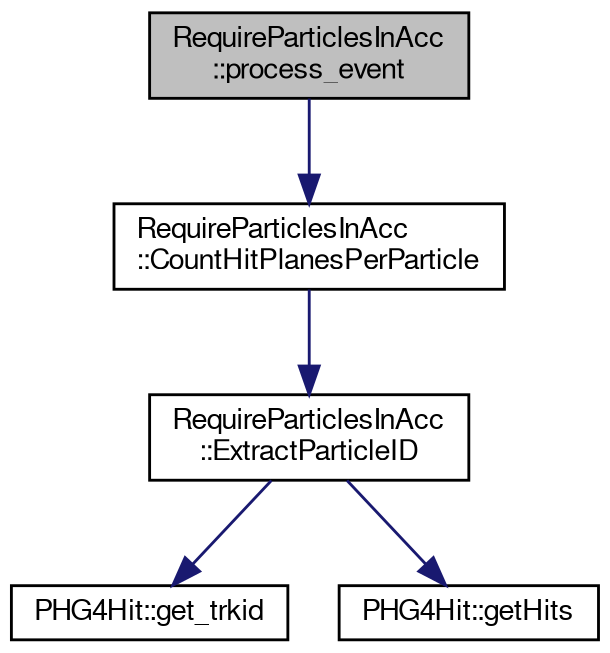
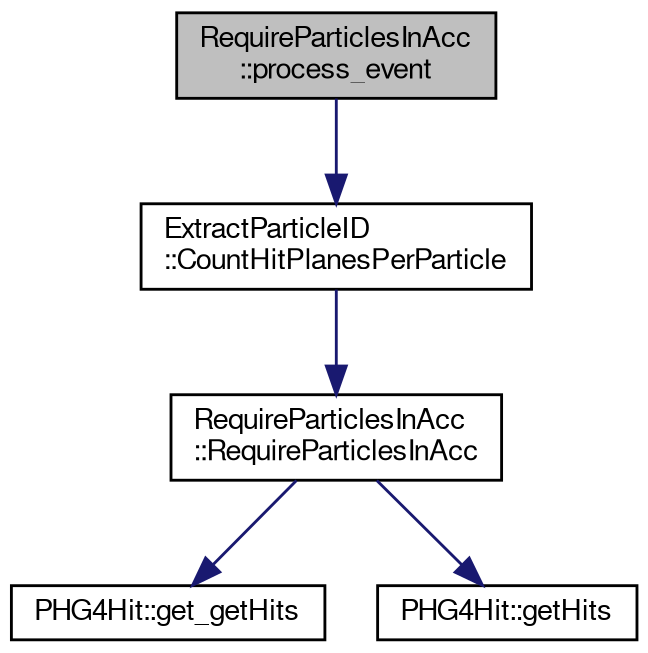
(309, 247) -> (336, 247)
(309, 437) -> (336, 437)
(150, 613) -> (168, 613)
